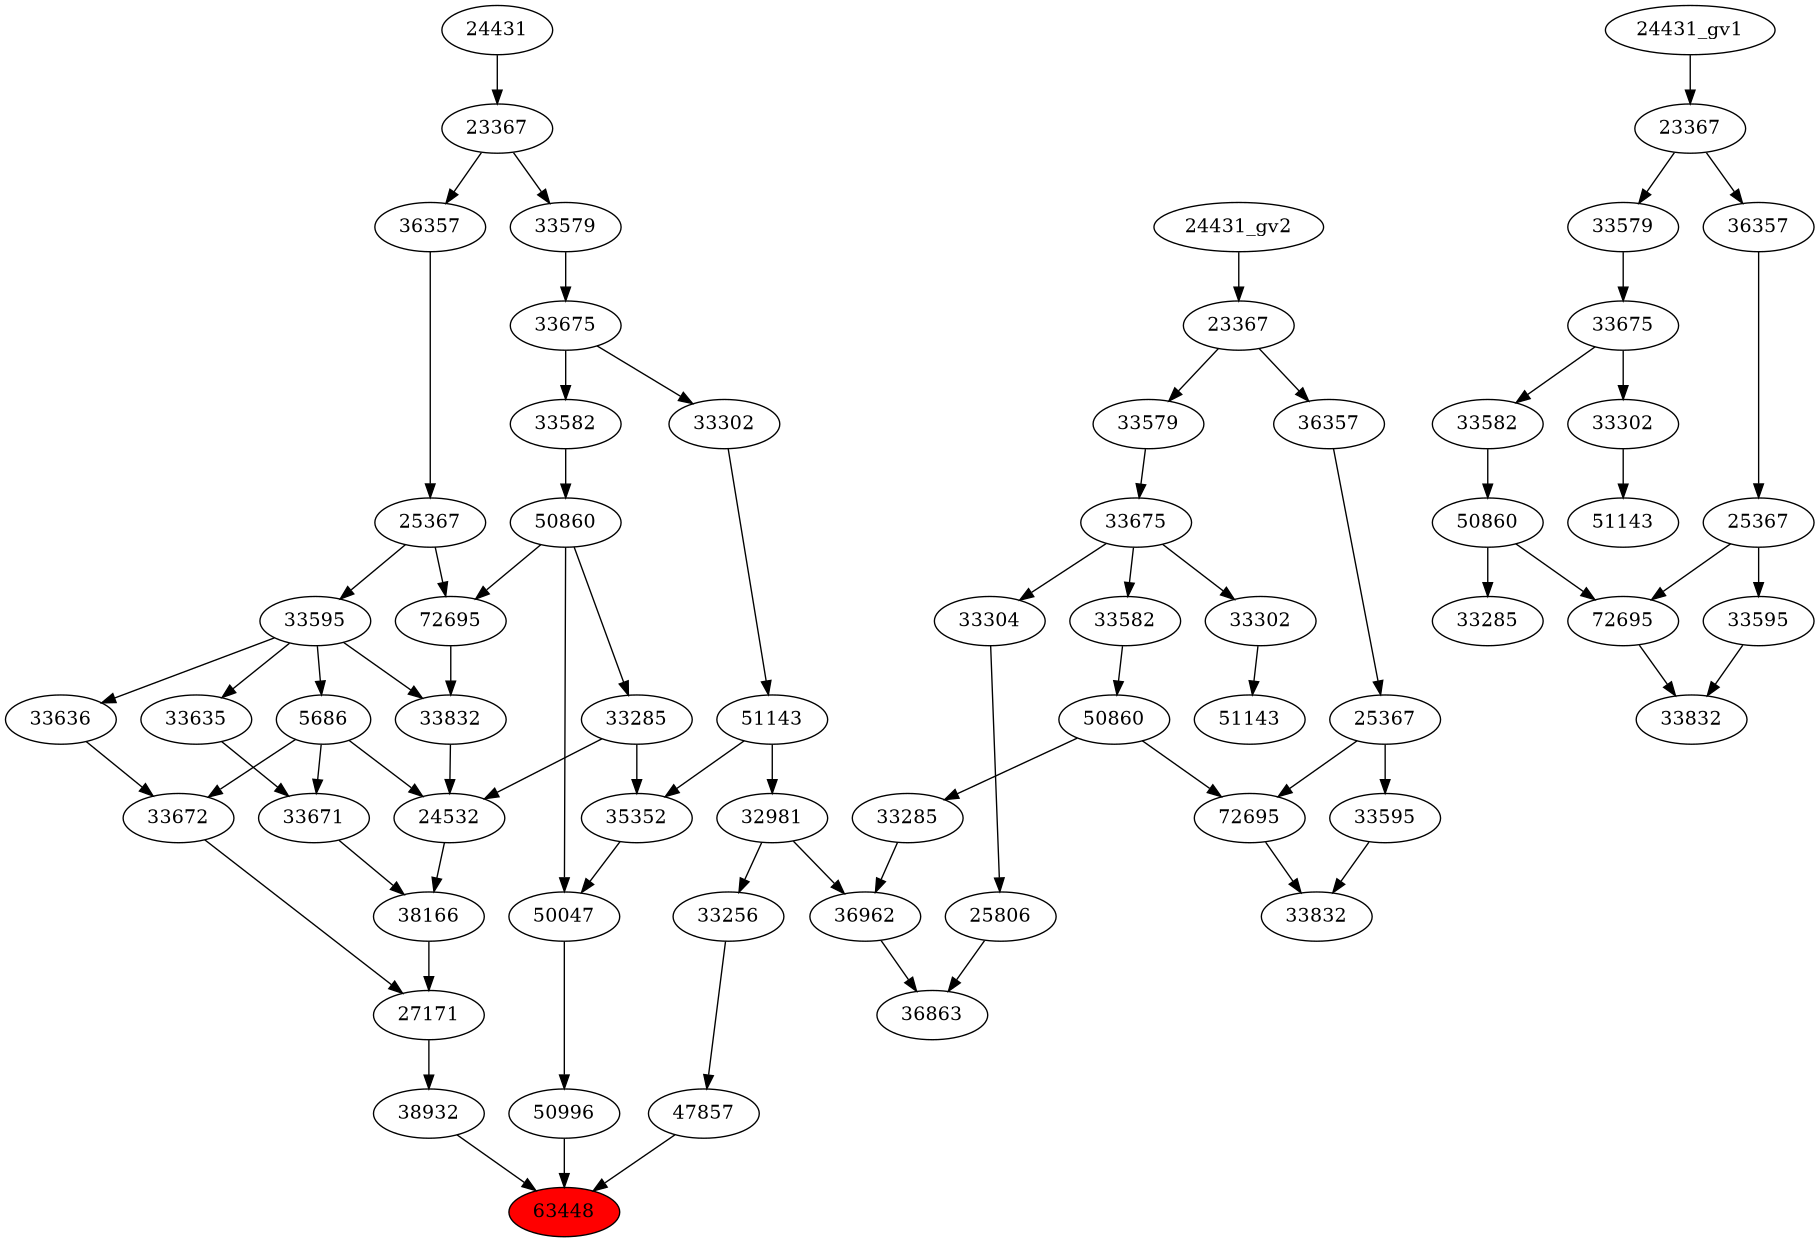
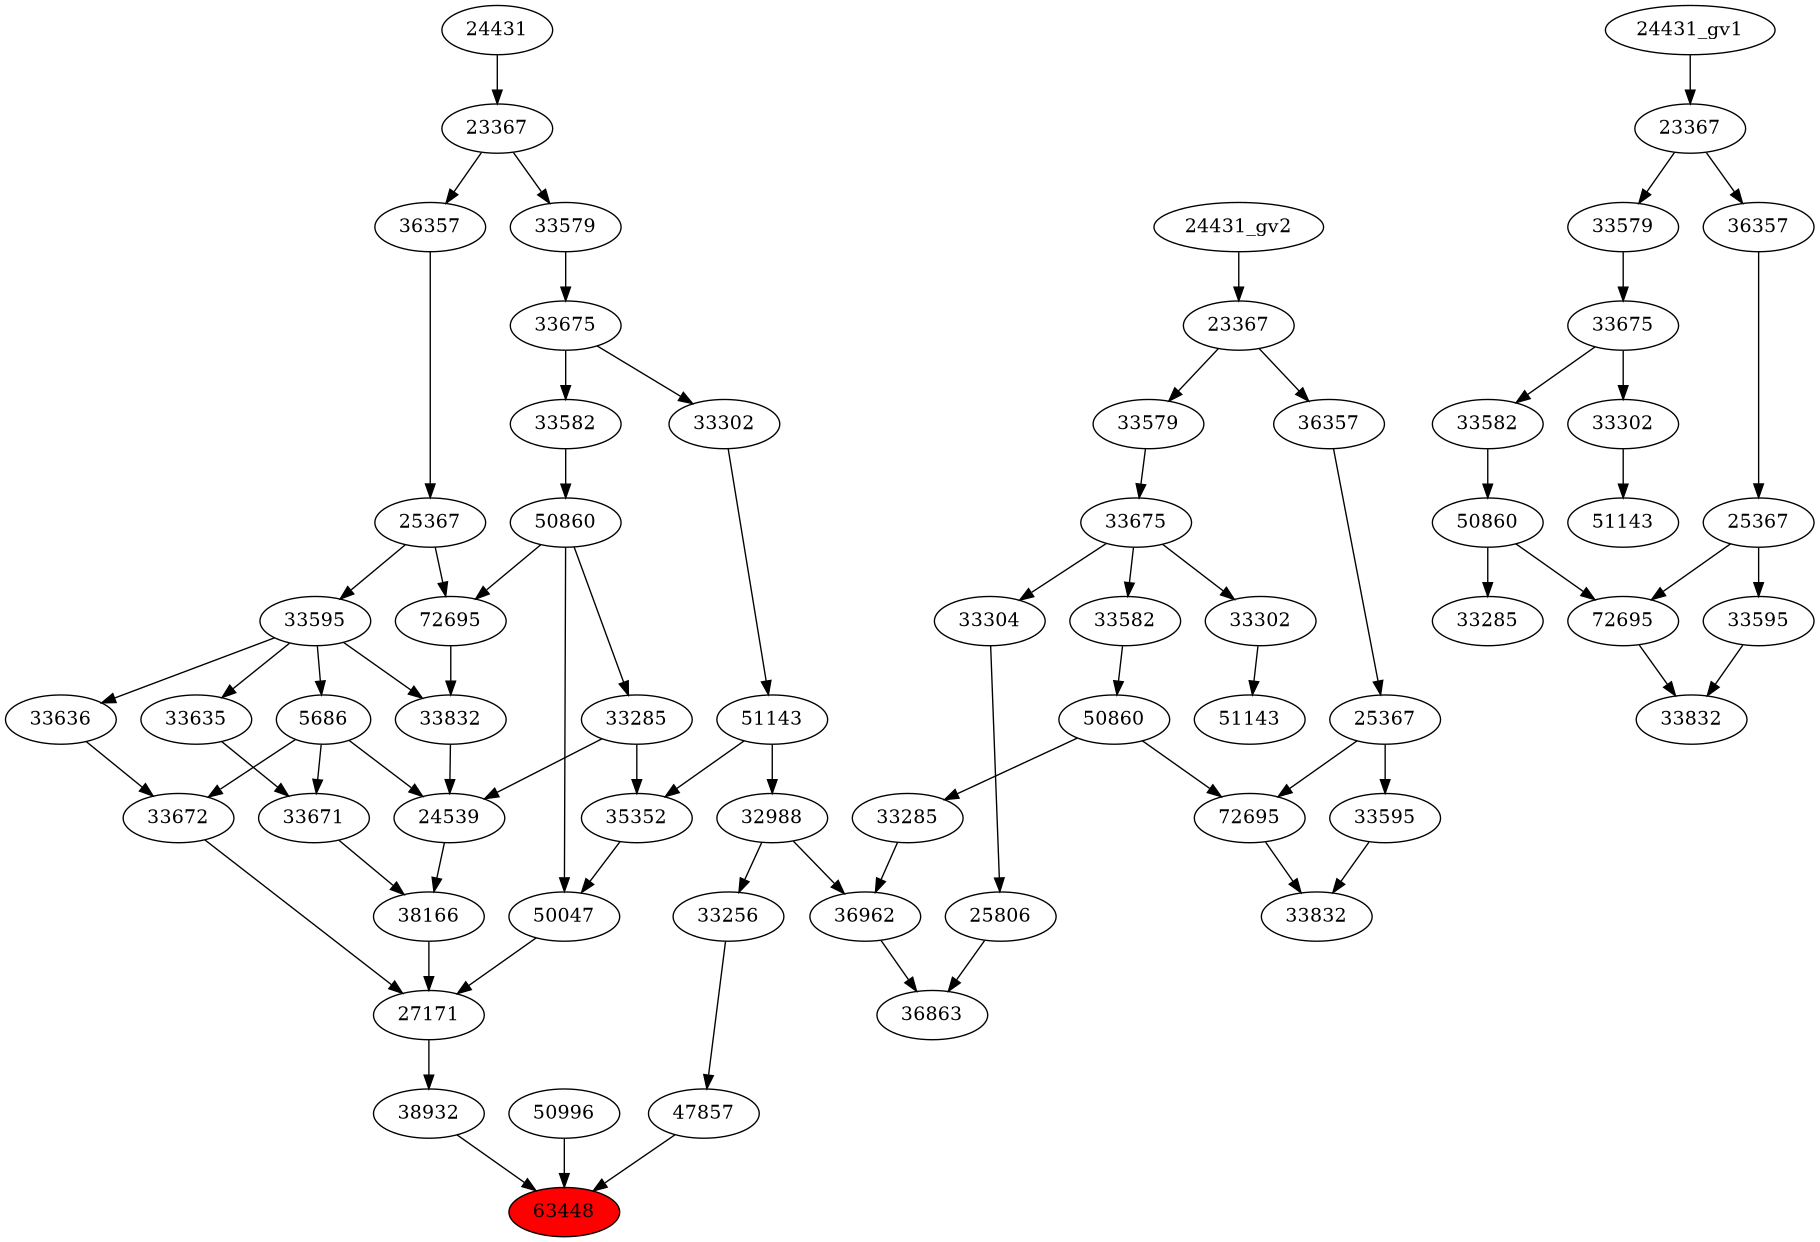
(449, 818) -> (449, 818)
(772, 818) -> (772, 818)
(564, 1008) -> (503, 962)
